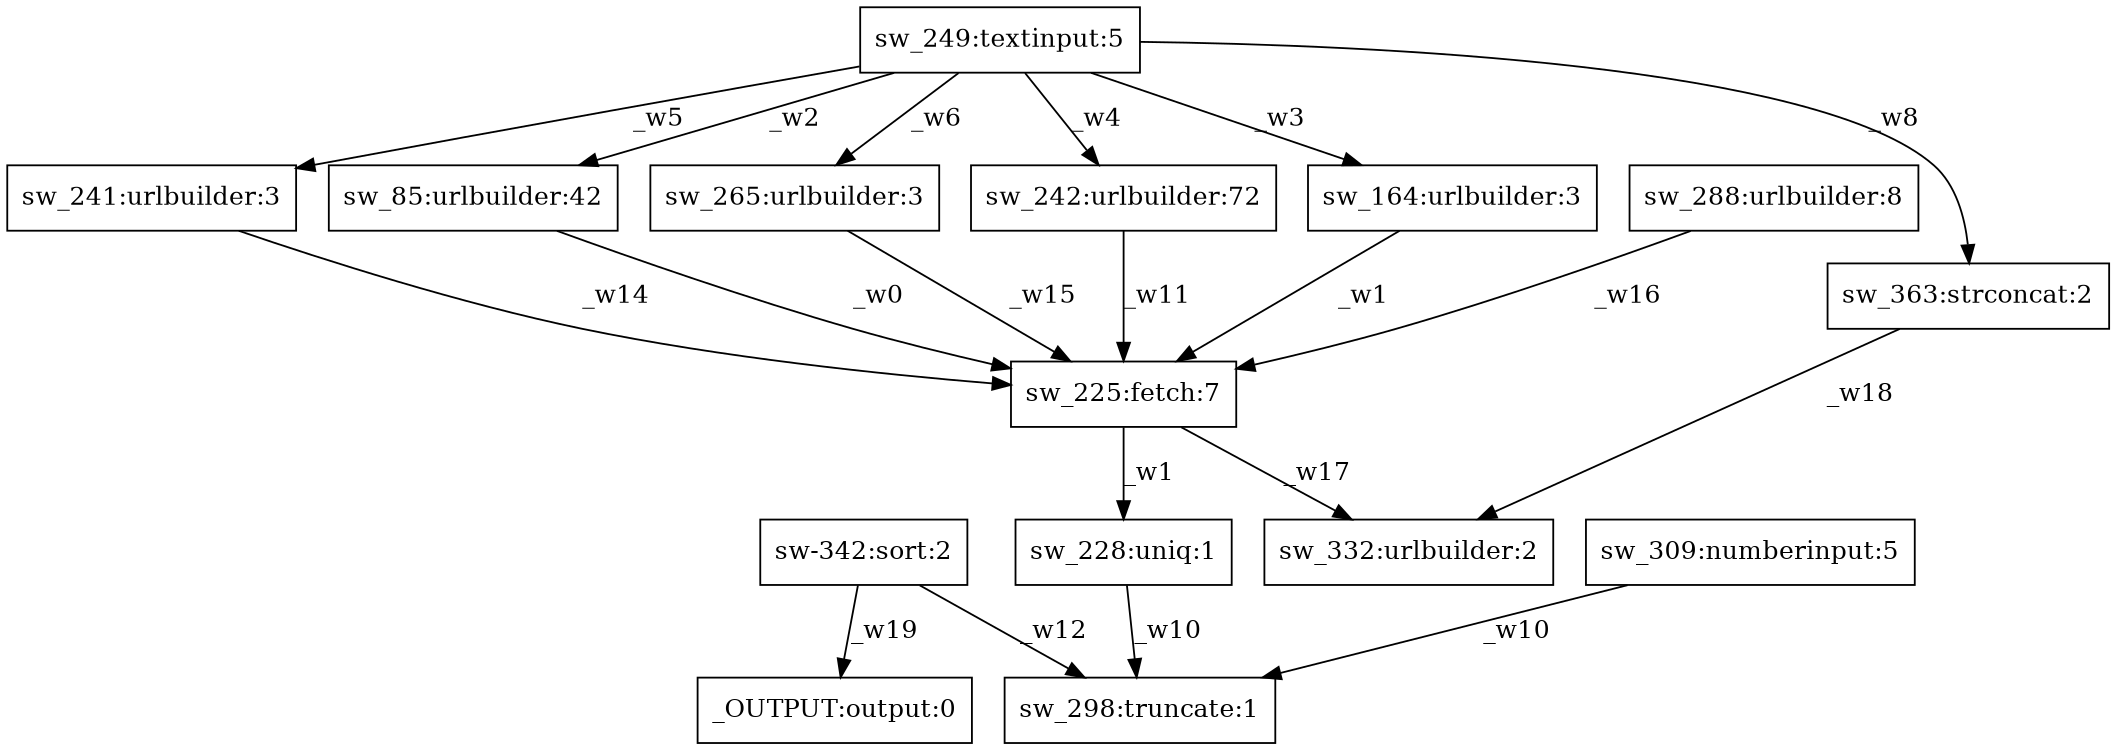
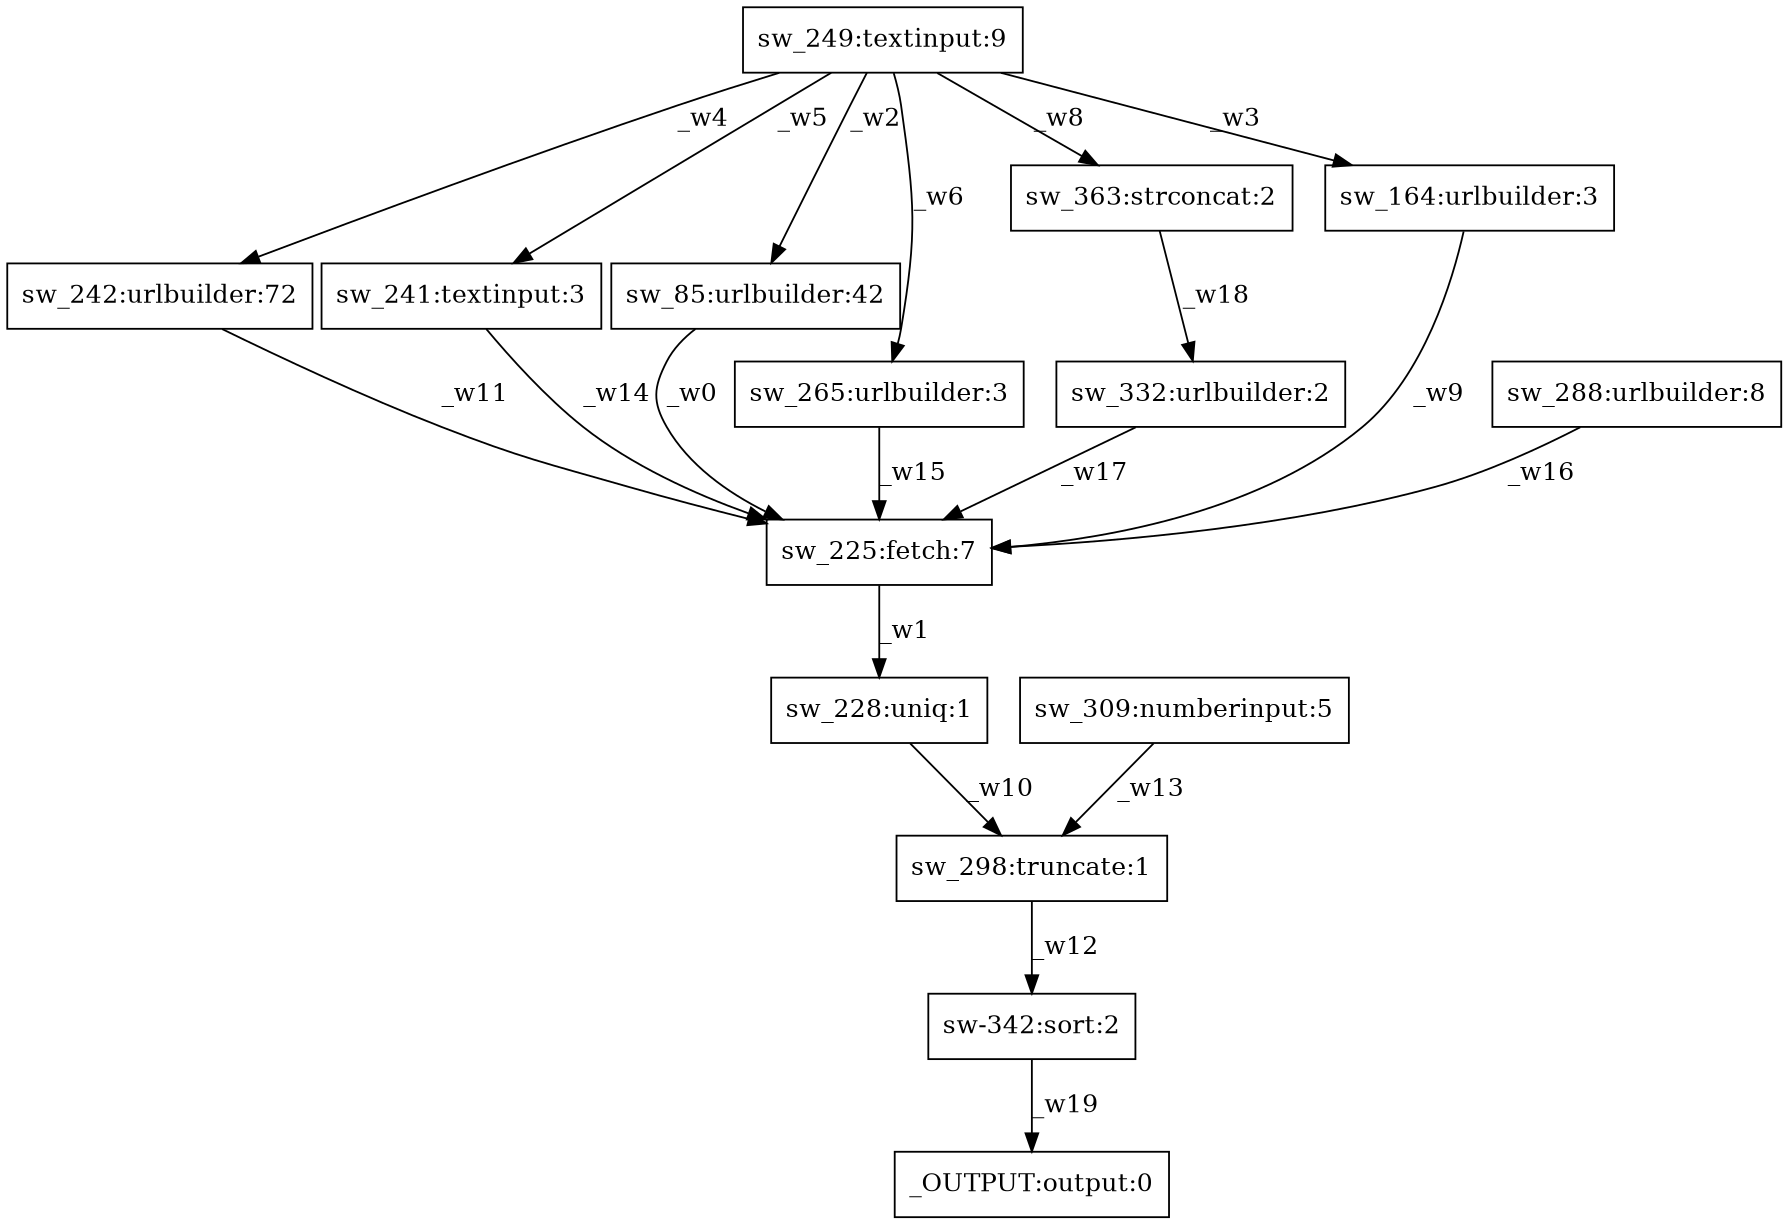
(1000, 40) -> (883, 40)
(152, 198) -> (461, 296)
(1363, 296) -> (1439, 394)
(1258, 469) -> (1048, 469)
(994, 627) -> (1032, 938)
(1517, 631) -> (1151, 789)
